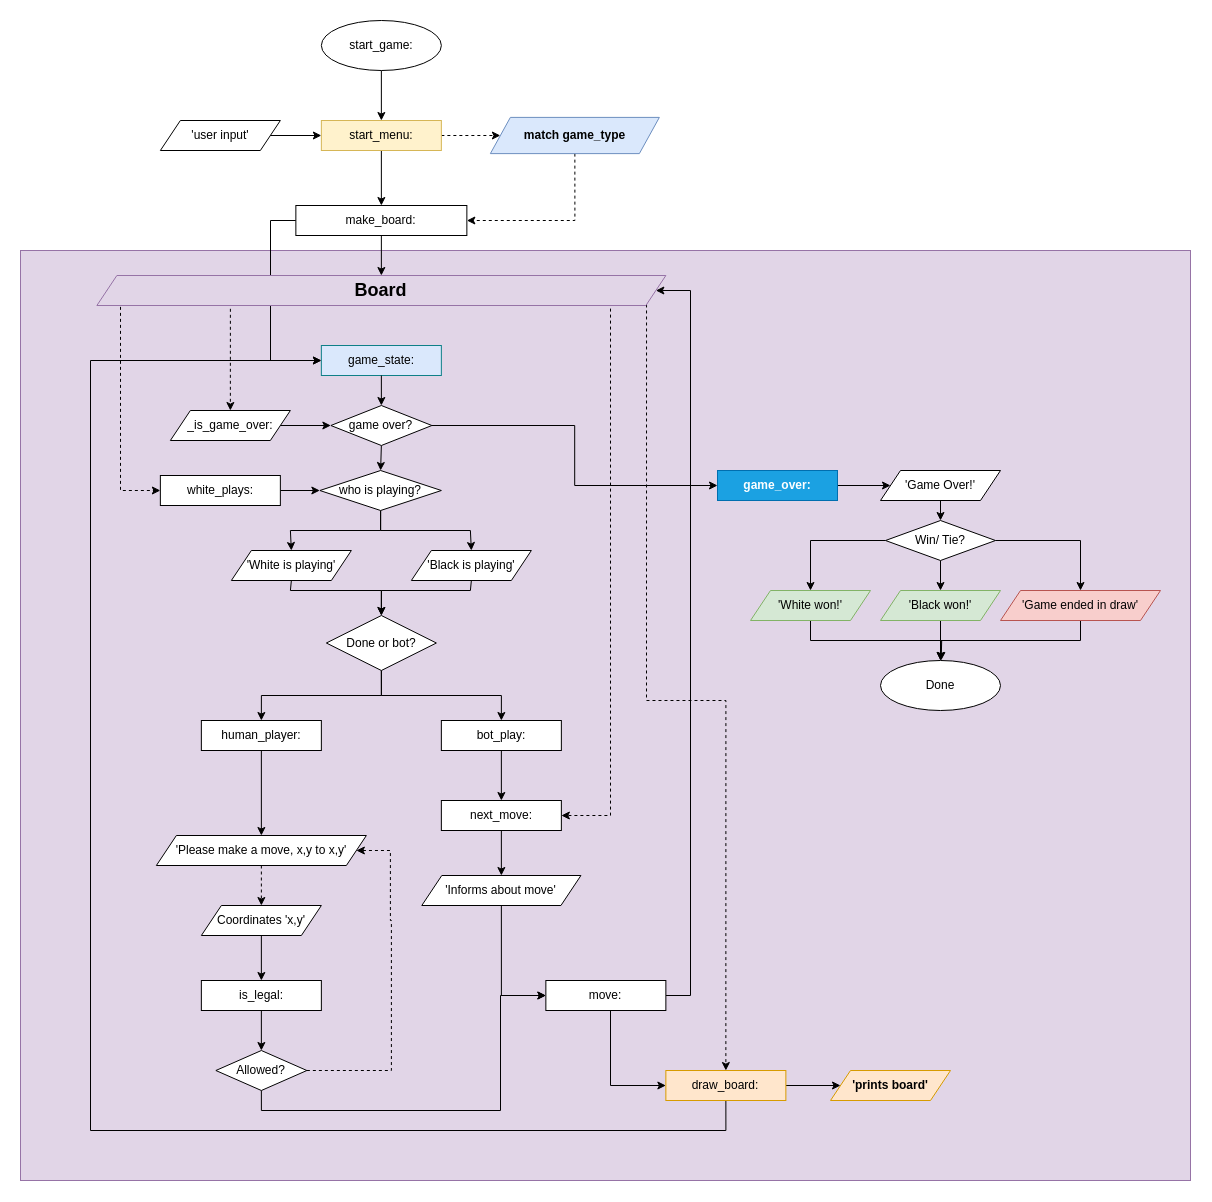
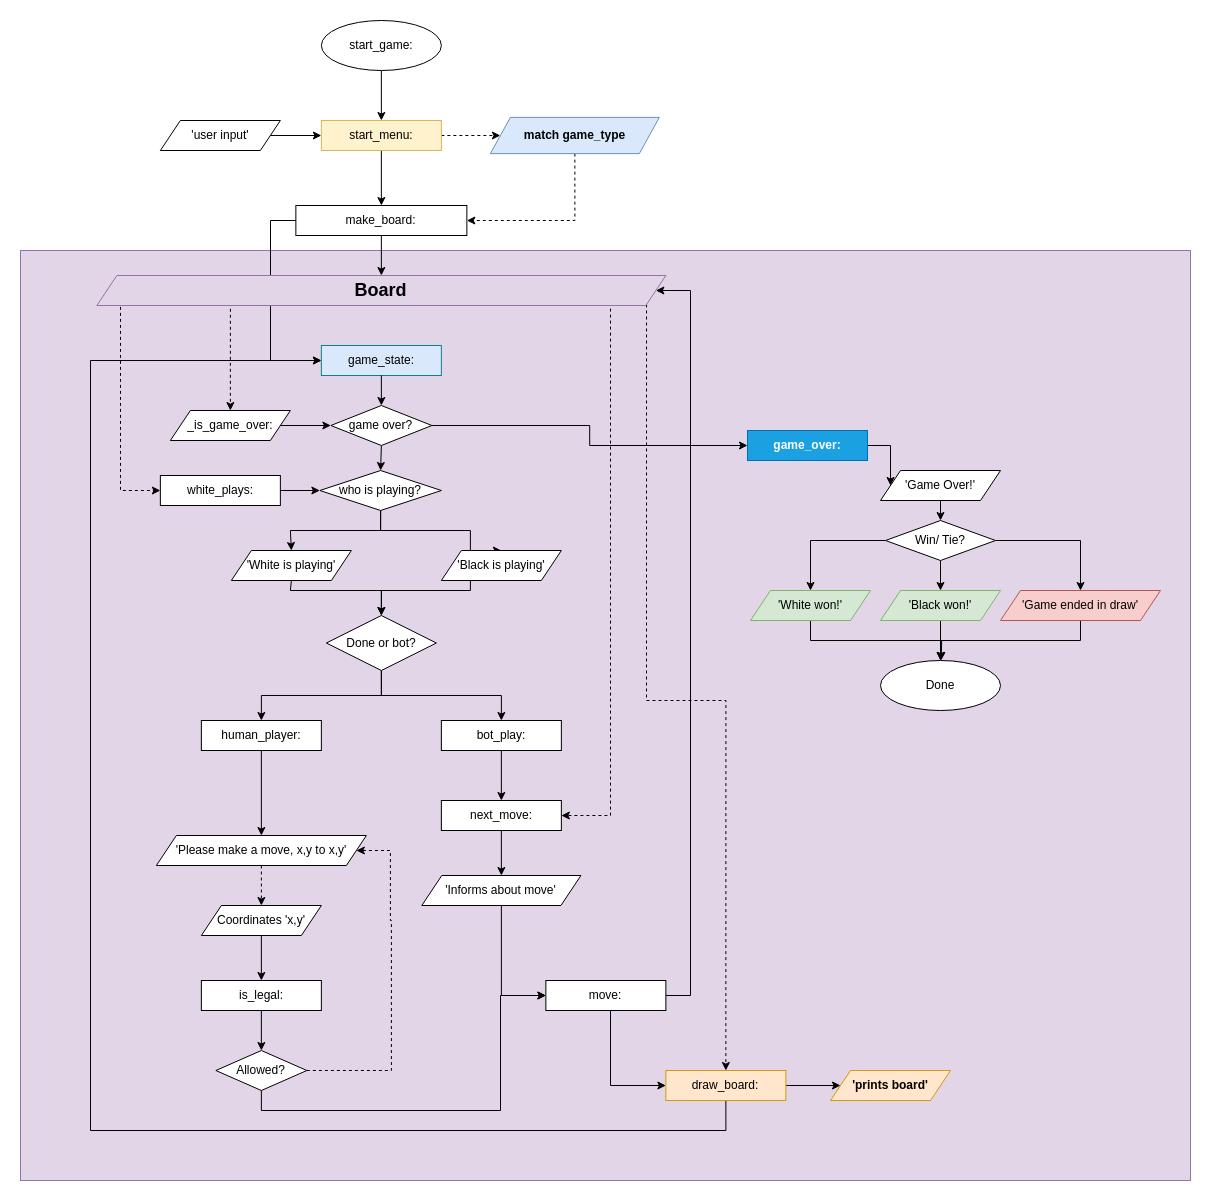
(778, 486) -> (808, 446)
(471, 566) -> (501, 566)
